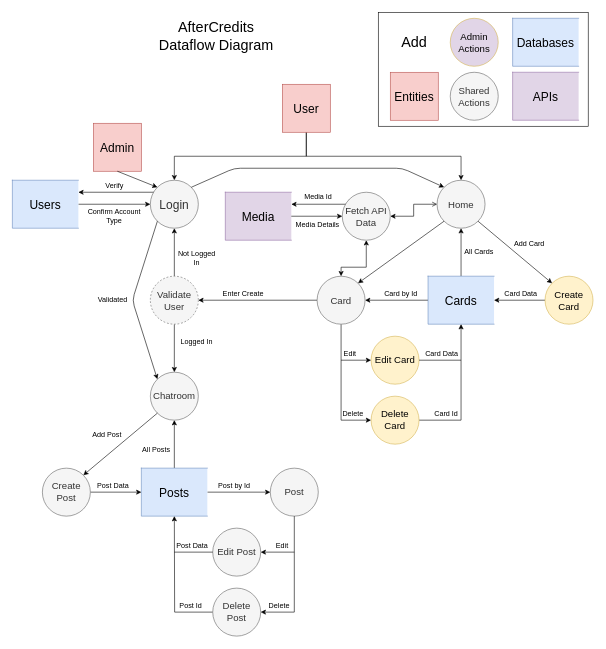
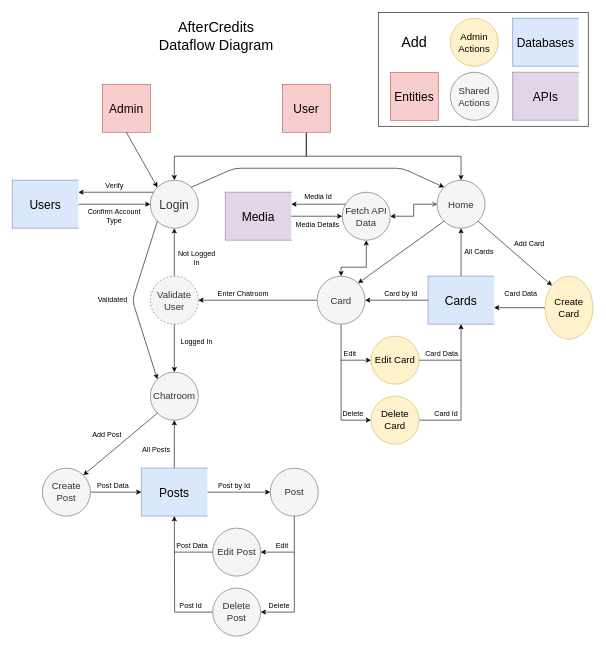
(474, 42) -> (474, 42)
(117, 147) -> (126, 108)
(243, 294) -> (243, 294)
(569, 300) -> (569, 308)
